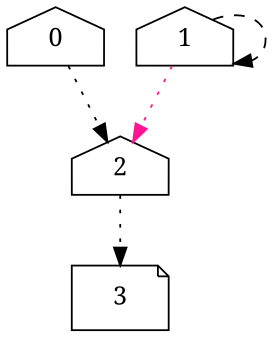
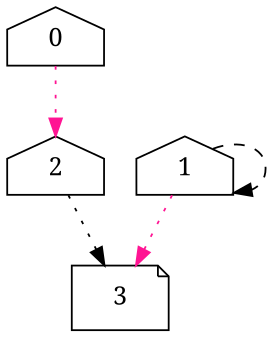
(84, 96) -> (56, 92)
(157, 96) -> (158, 222)
